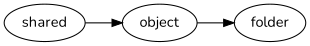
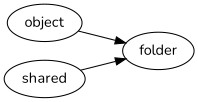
(99, 23) -> (98, 66)
